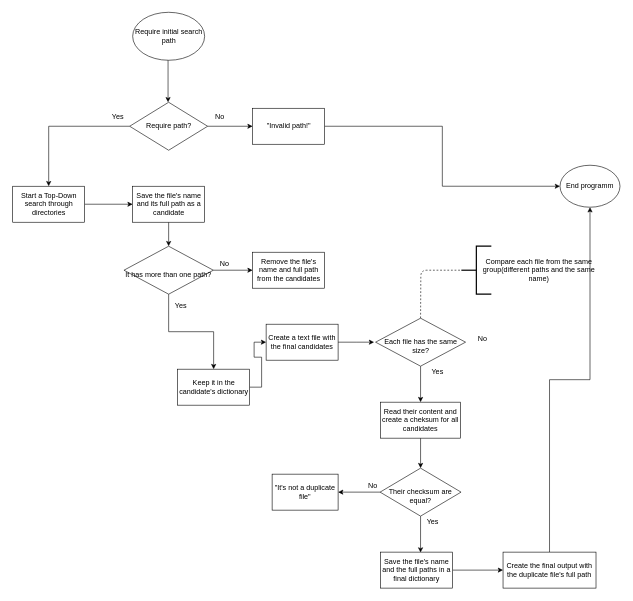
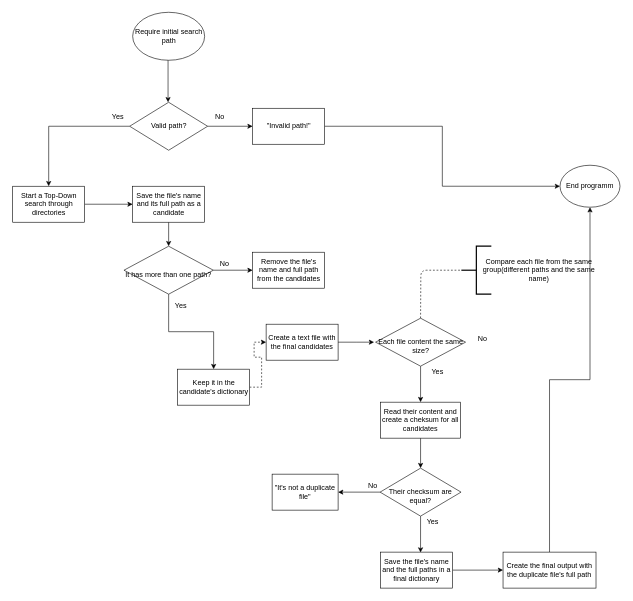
(169, 126) -> (169, 126)
(421, 342) -> (421, 342)
(262, 363) -> (262, 363)
